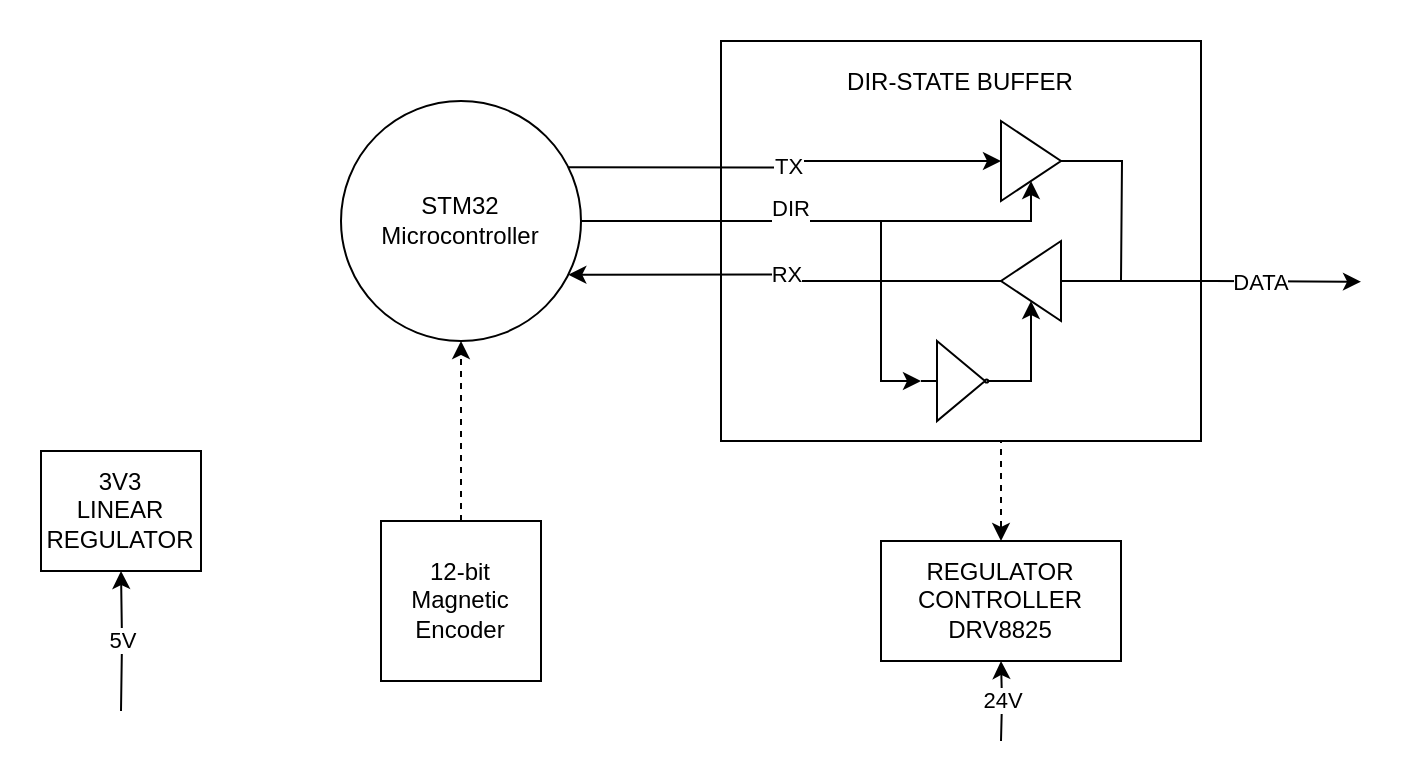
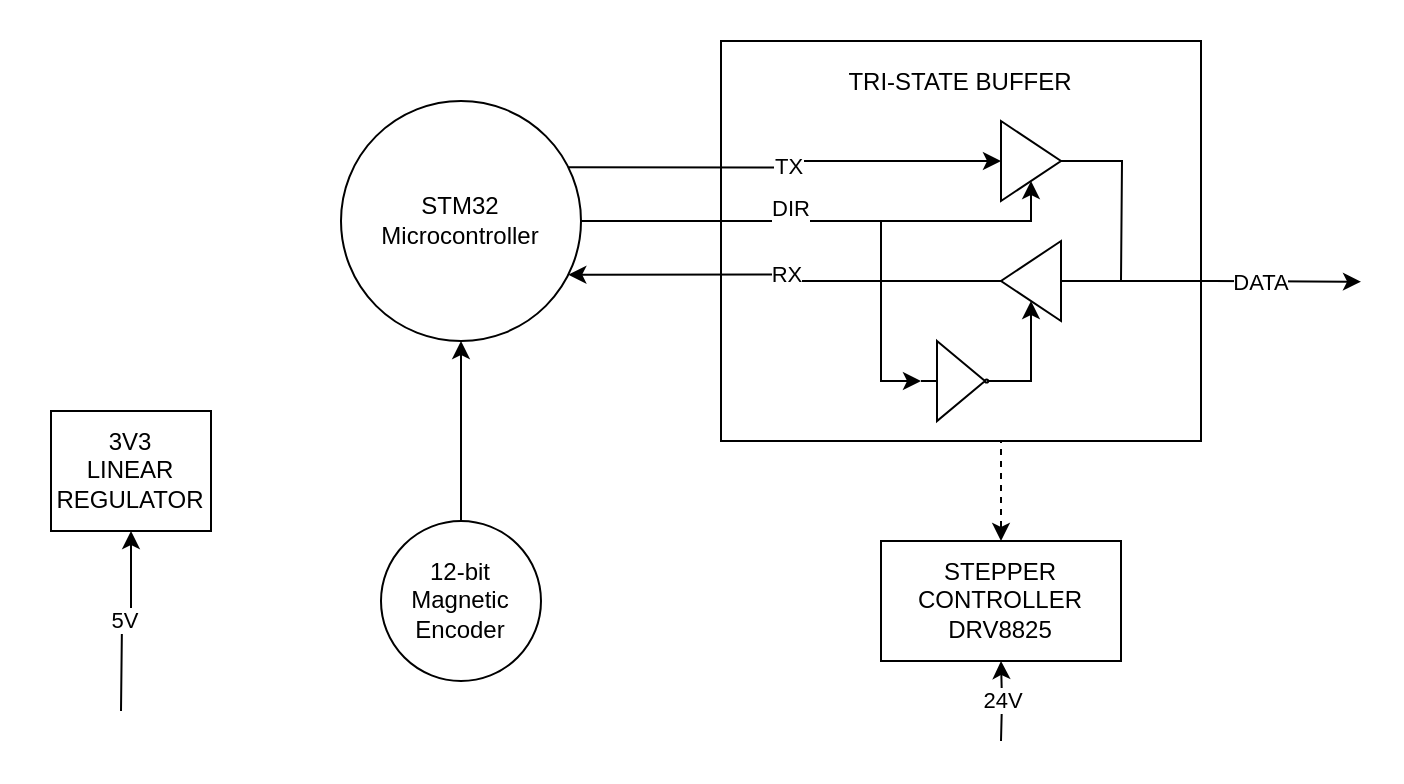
(961, 241) -> (961, 241)
(461, 435) -> (461, 435)
(121, 511) -> (131, 471)
(461, 601) -> (461, 601)
(1001, 601) -> (1001, 601)
